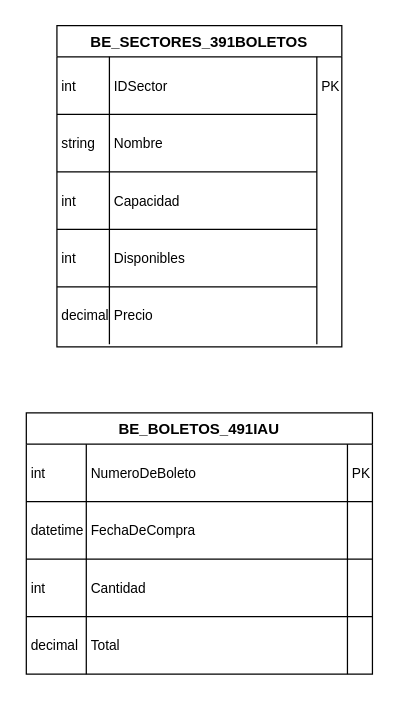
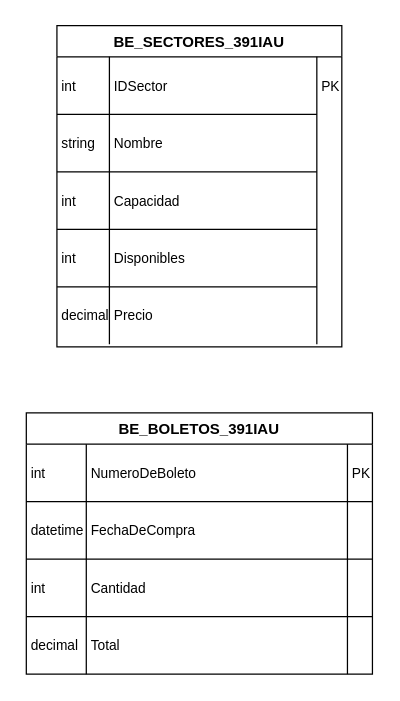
(199, 42) -> (199, 42)
(199, 429) -> (199, 429)
